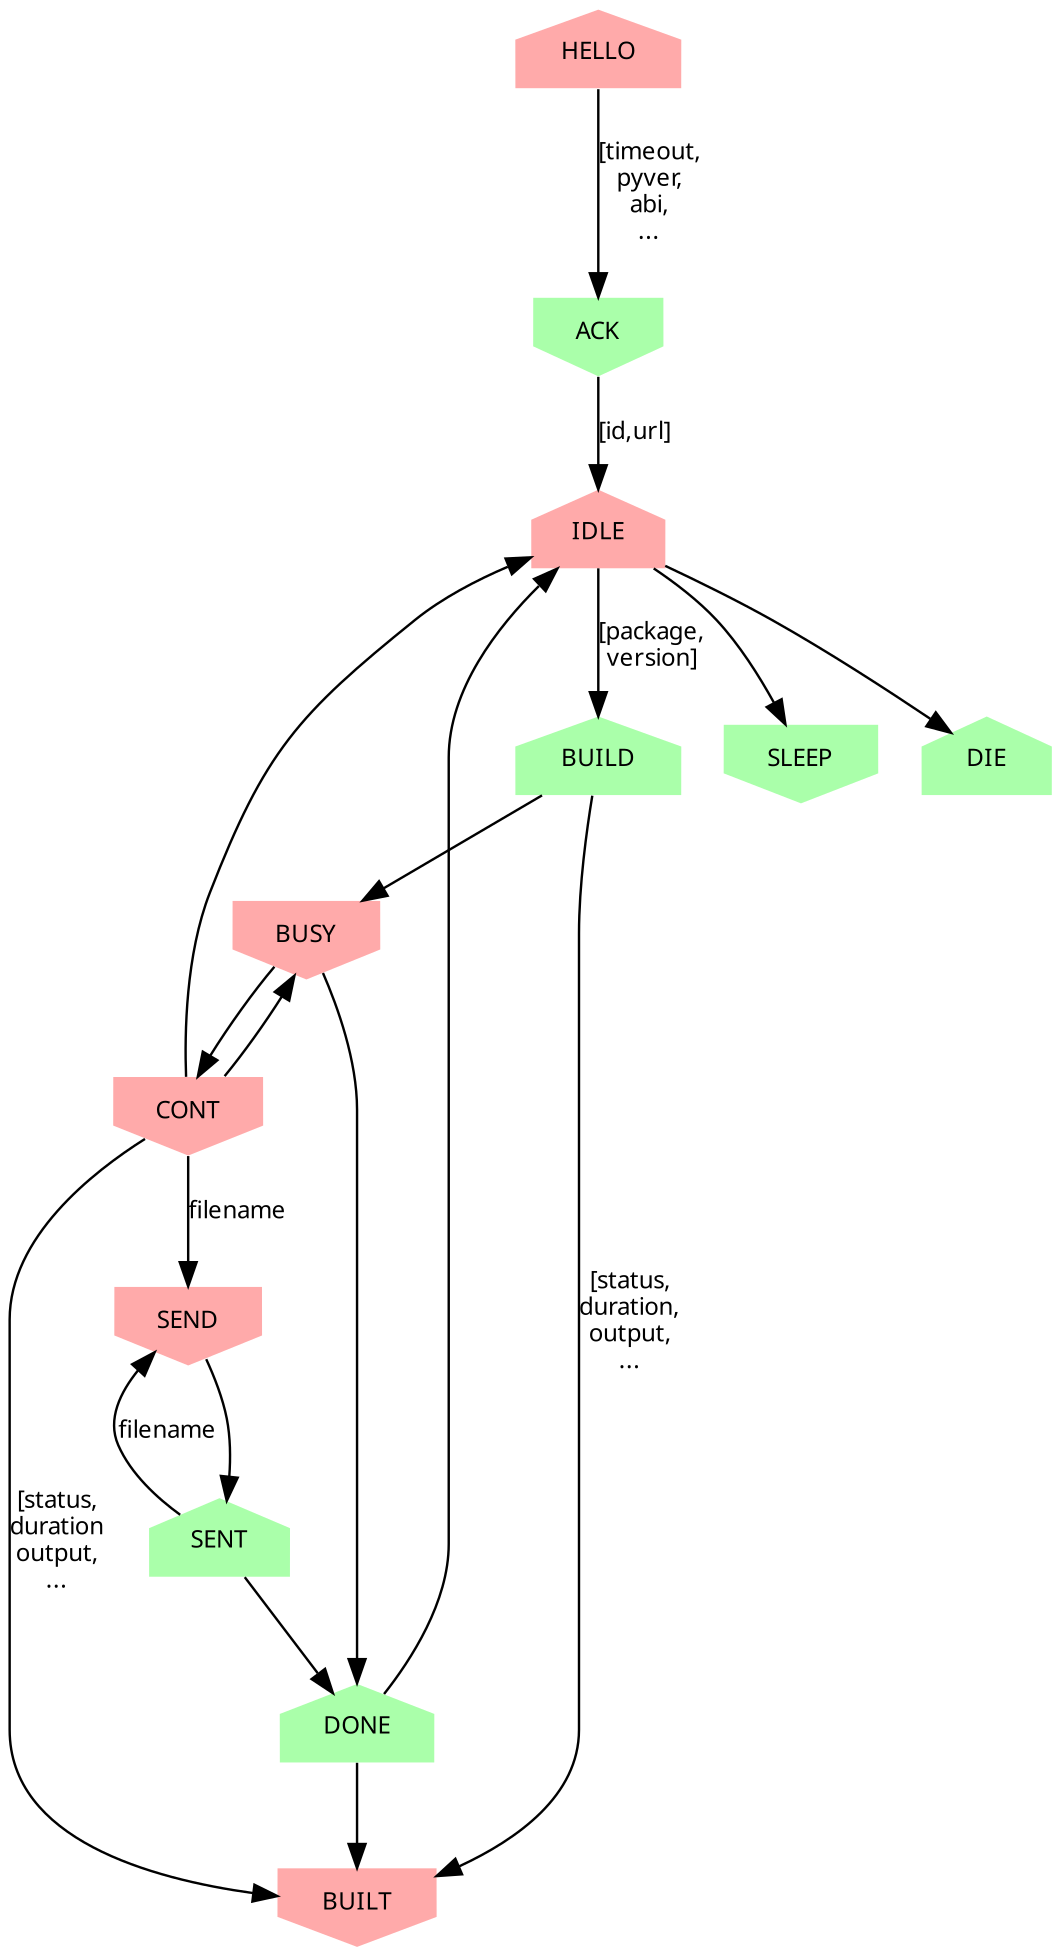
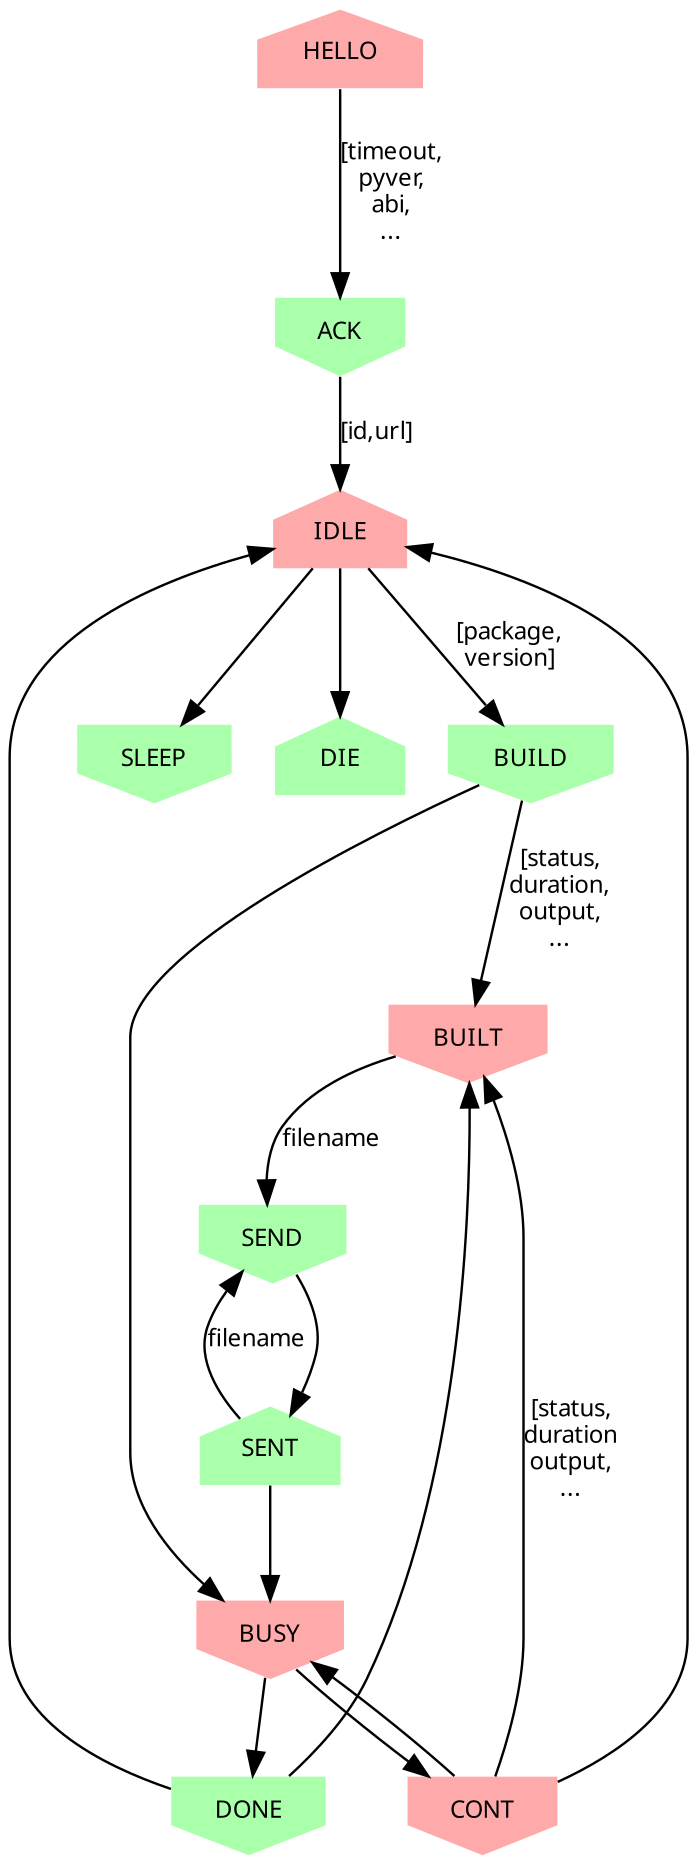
(598, 760) -> (531, 760)
(188, 1209) -> (310, 1098)
(188, 1322) -> (273, 1240)
(281, 1625) -> (270, 1531)
(357, 1727) -> (248, 1812)
